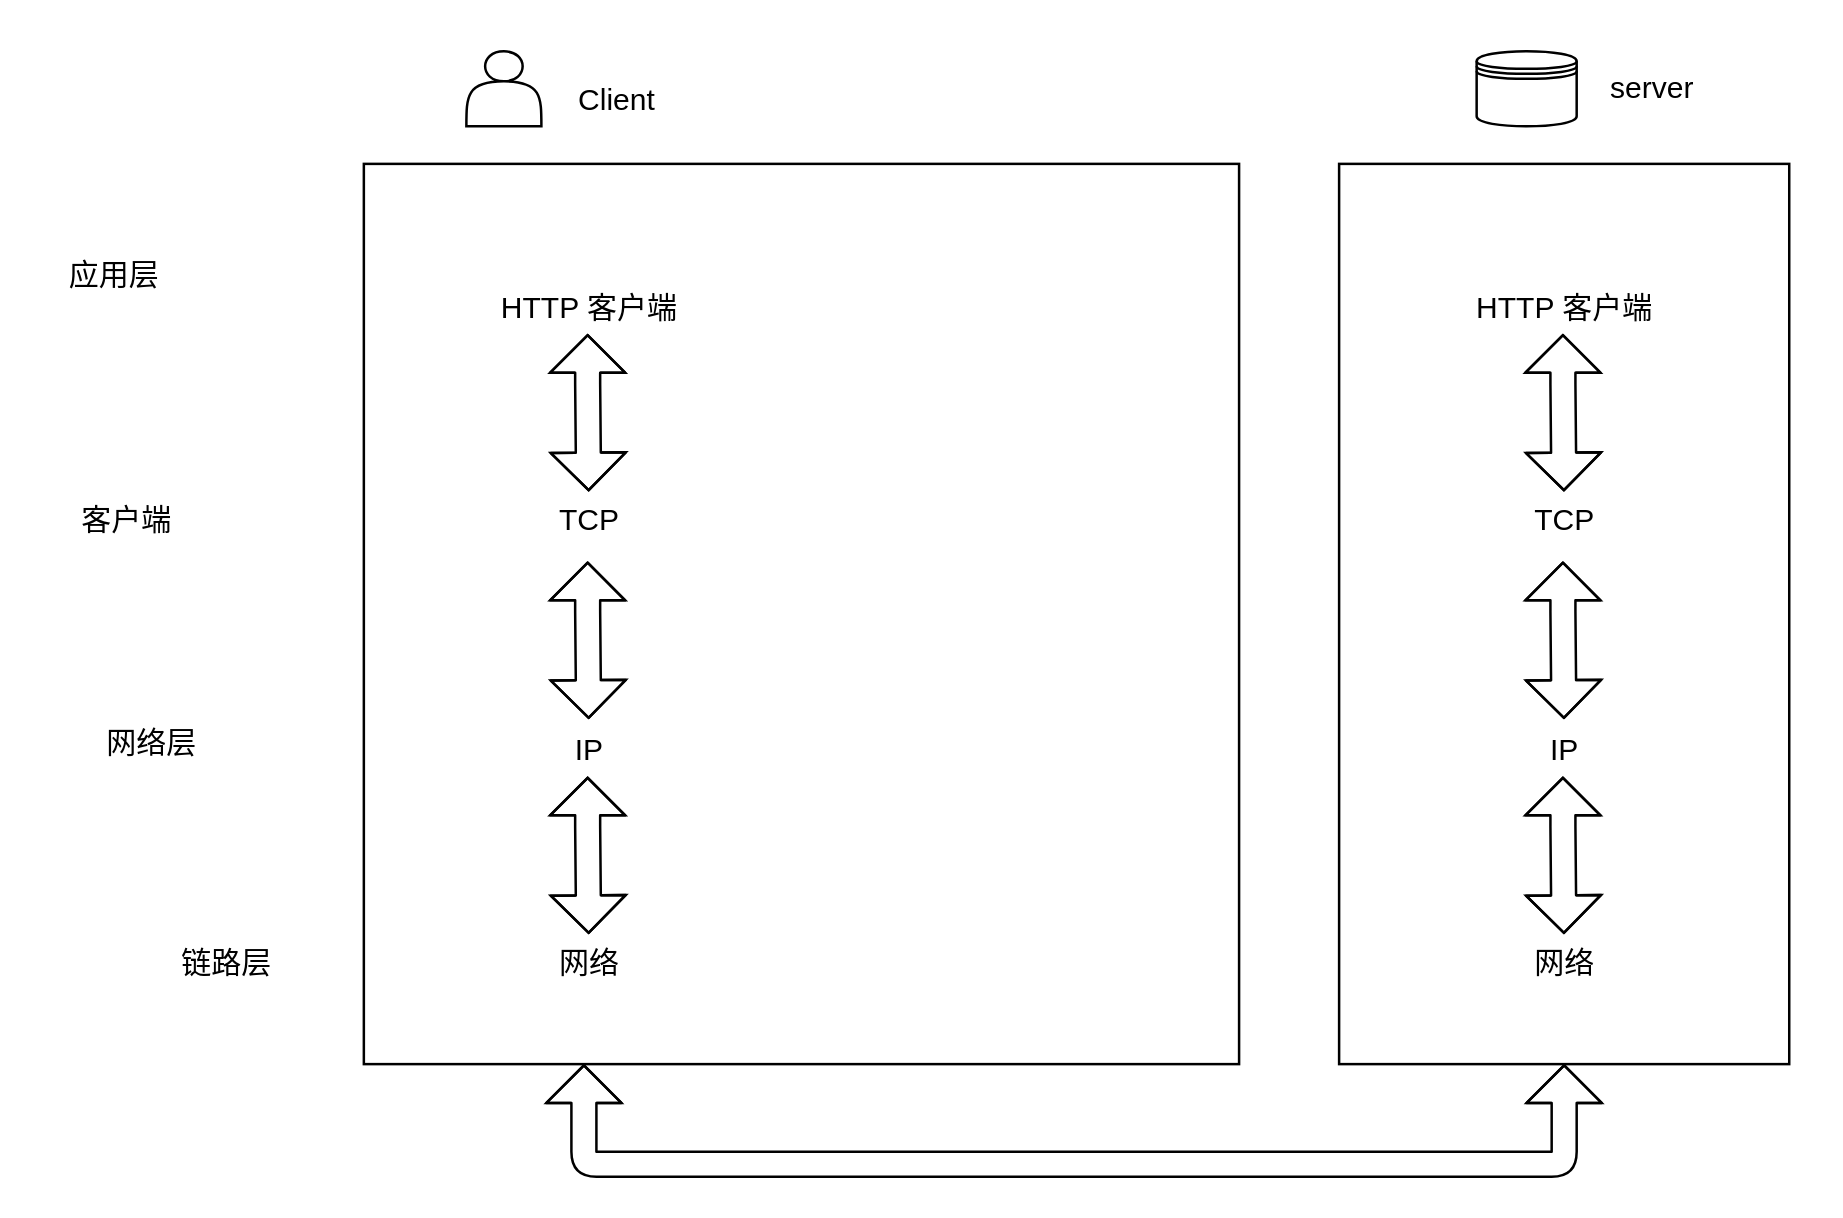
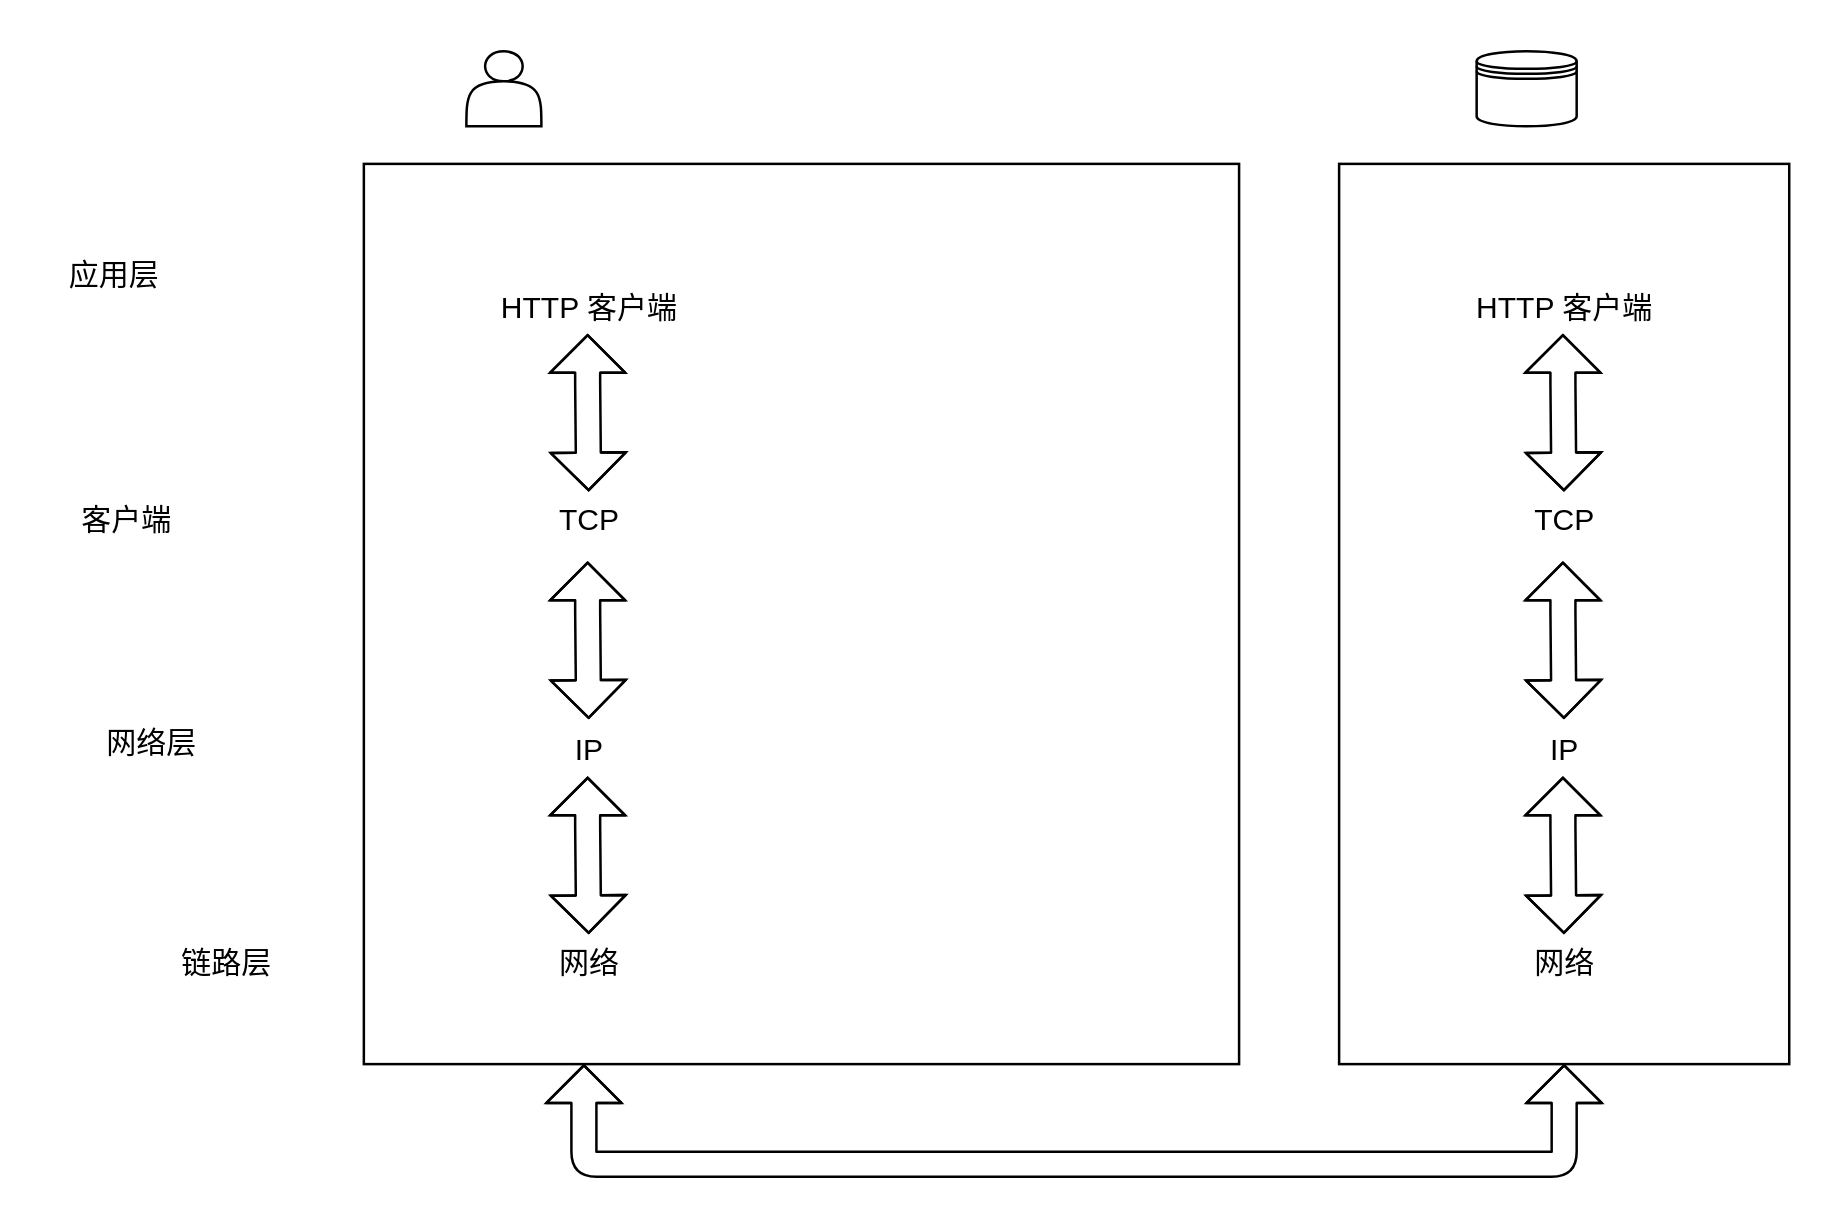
(1651, 89) -> none
(616, 101) -> none
